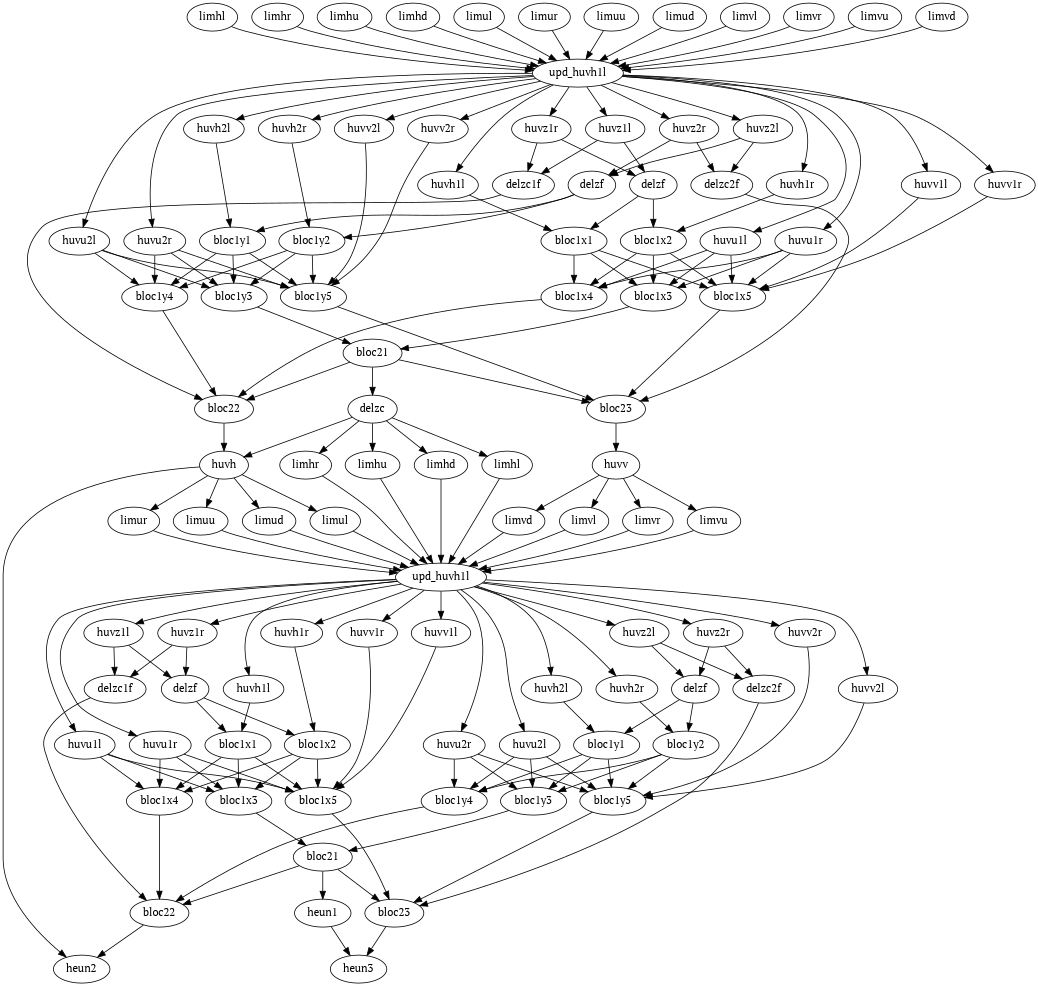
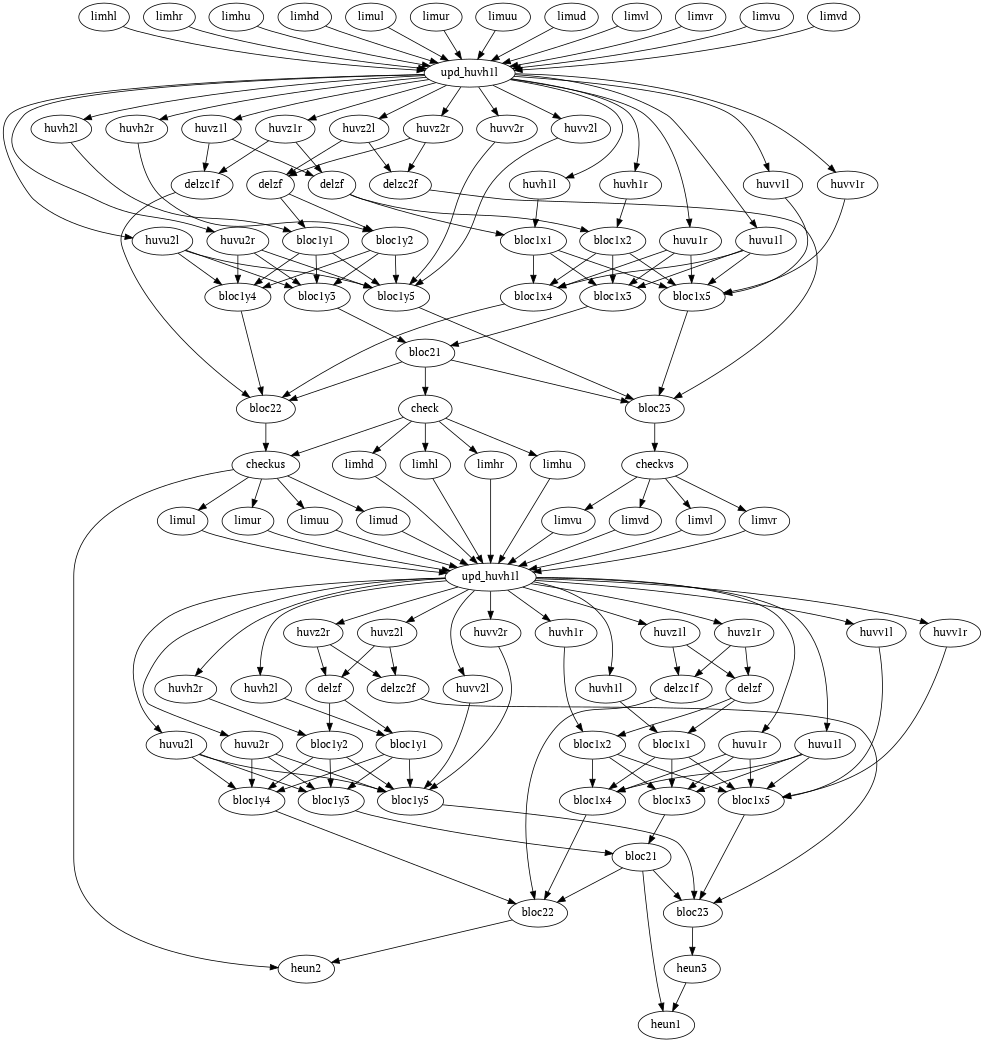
(373, 409) -> (425, 409)
(224, 465) -> (266, 465)
(616, 465) -> (655, 465)
(338, 938) -> (681, 993)
